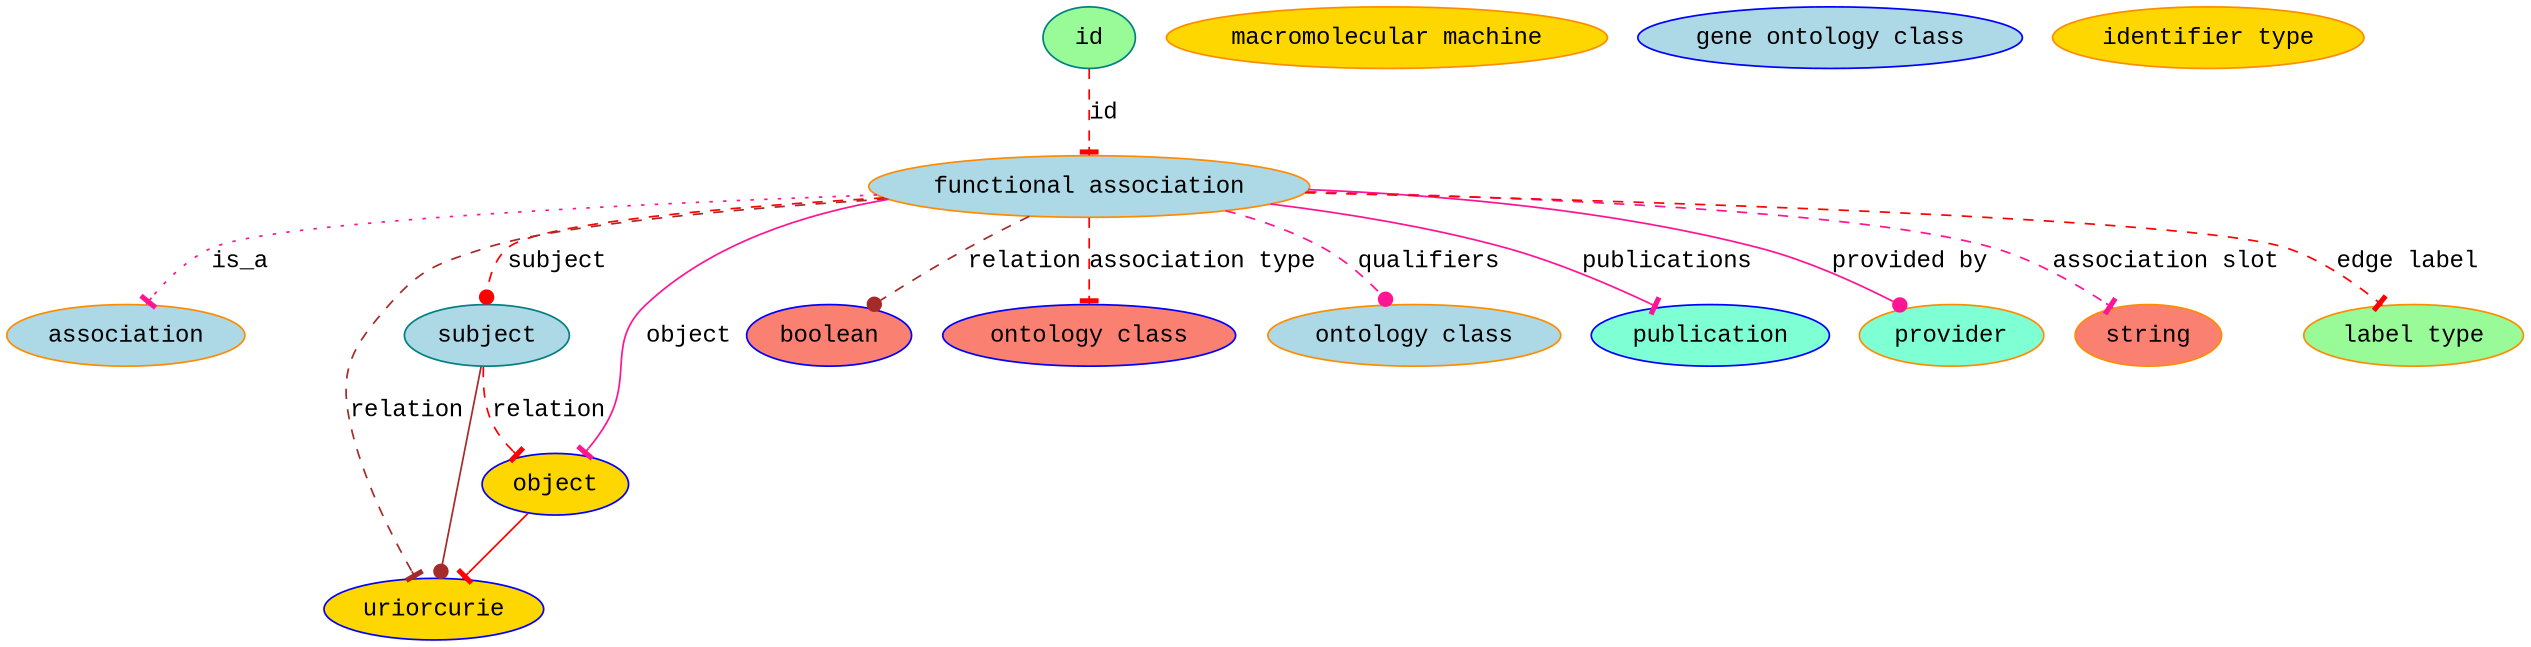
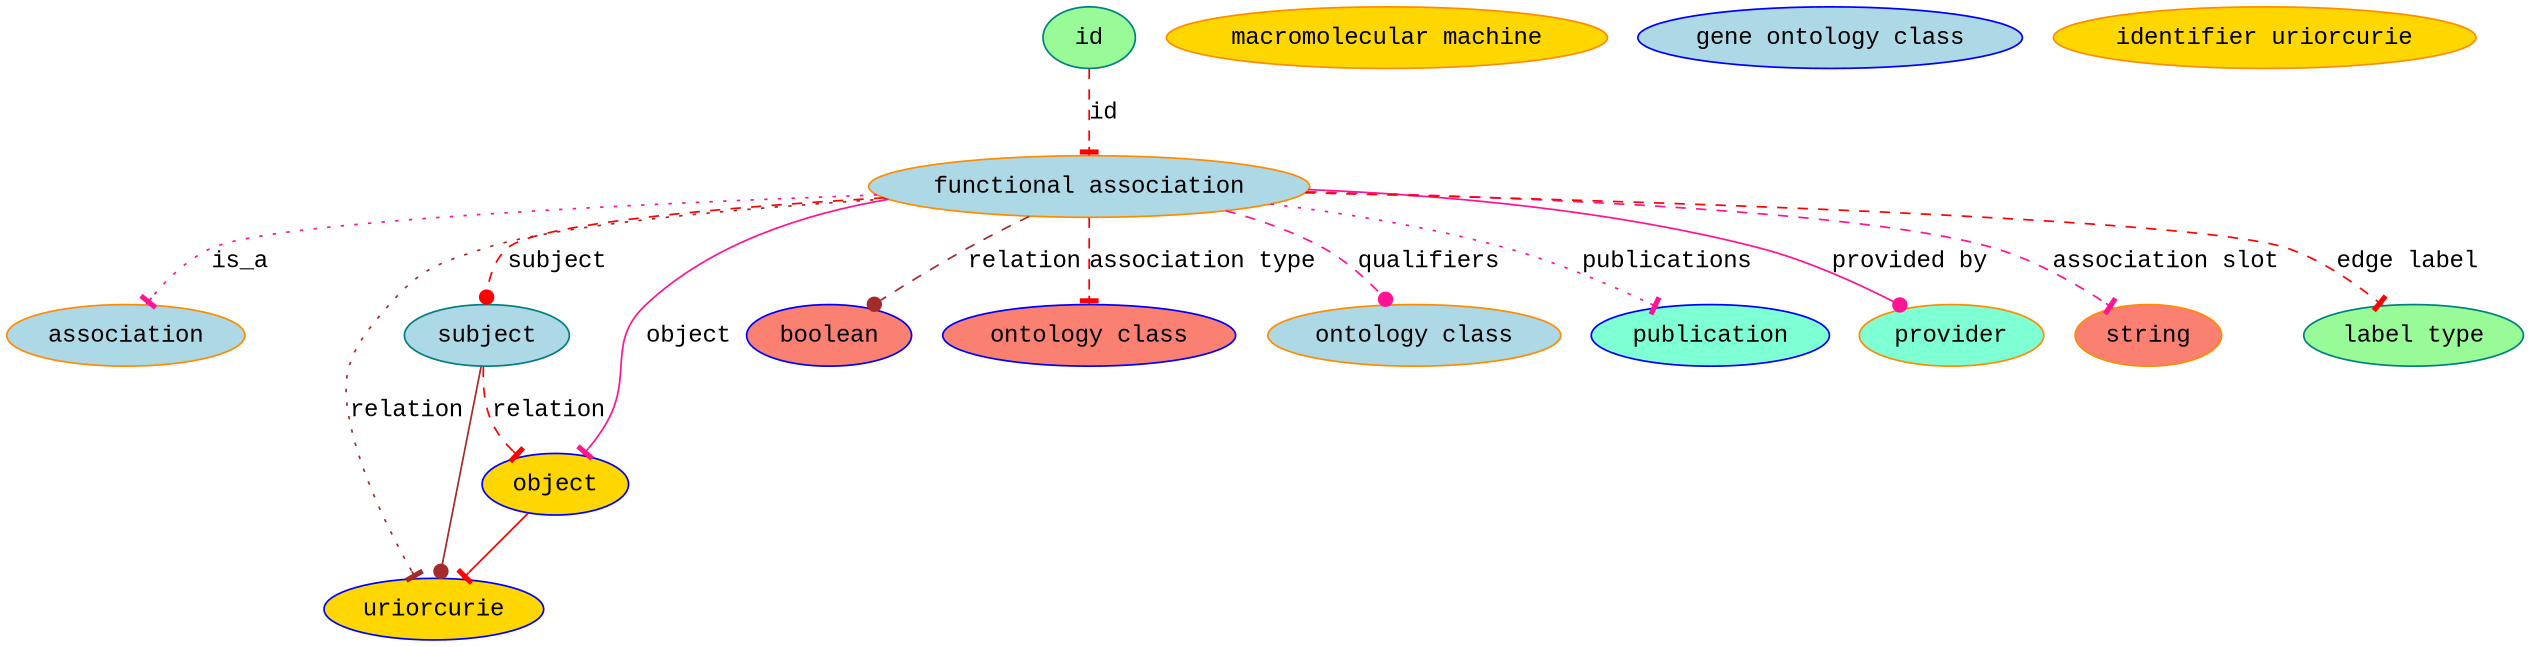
(2208, 38) -> (2265, 38)
(1465, 238) -> (1465, 238)
(485, 248) -> (485, 248)
(2414, 335) -> (2414, 335)
